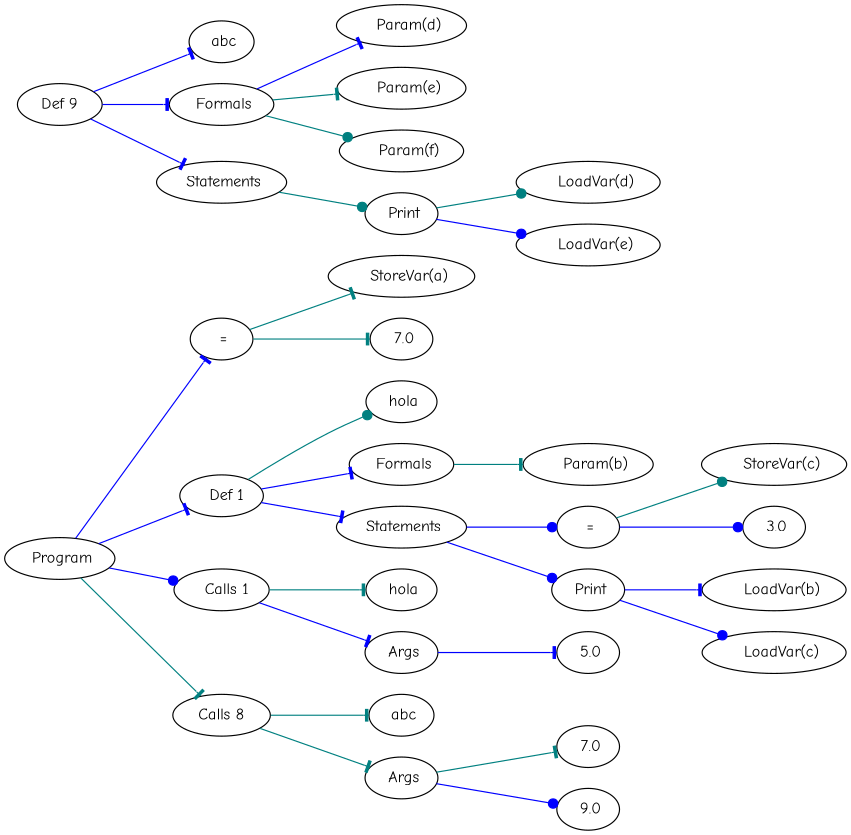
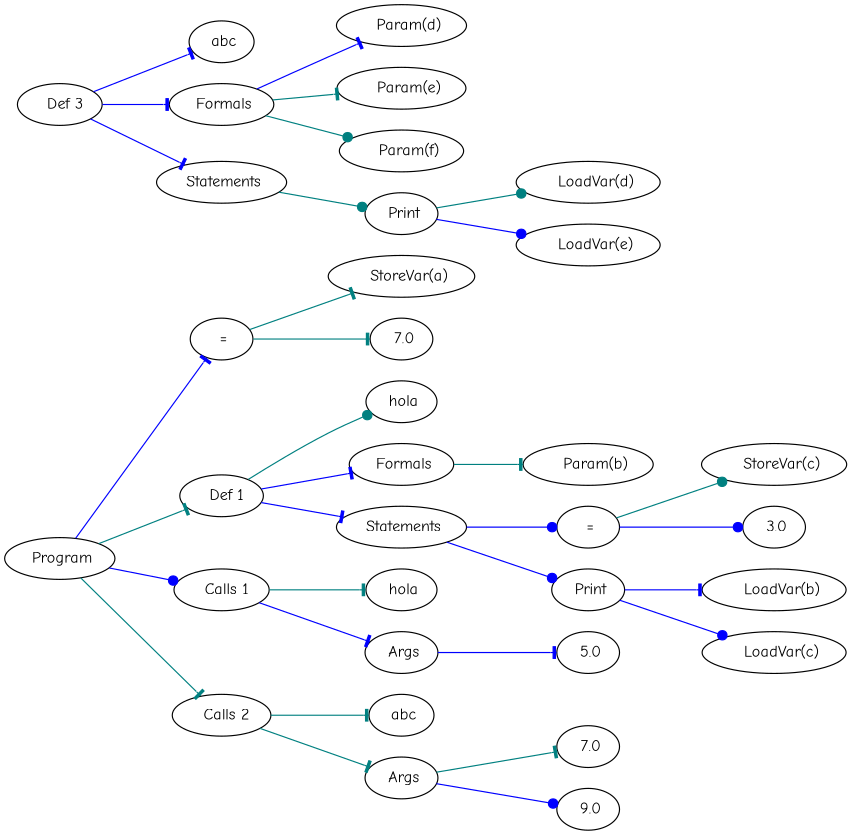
(60, 104) -> (60, 104)
(141, 527) -> (141, 527)
(222, 715) -> (222, 715)
